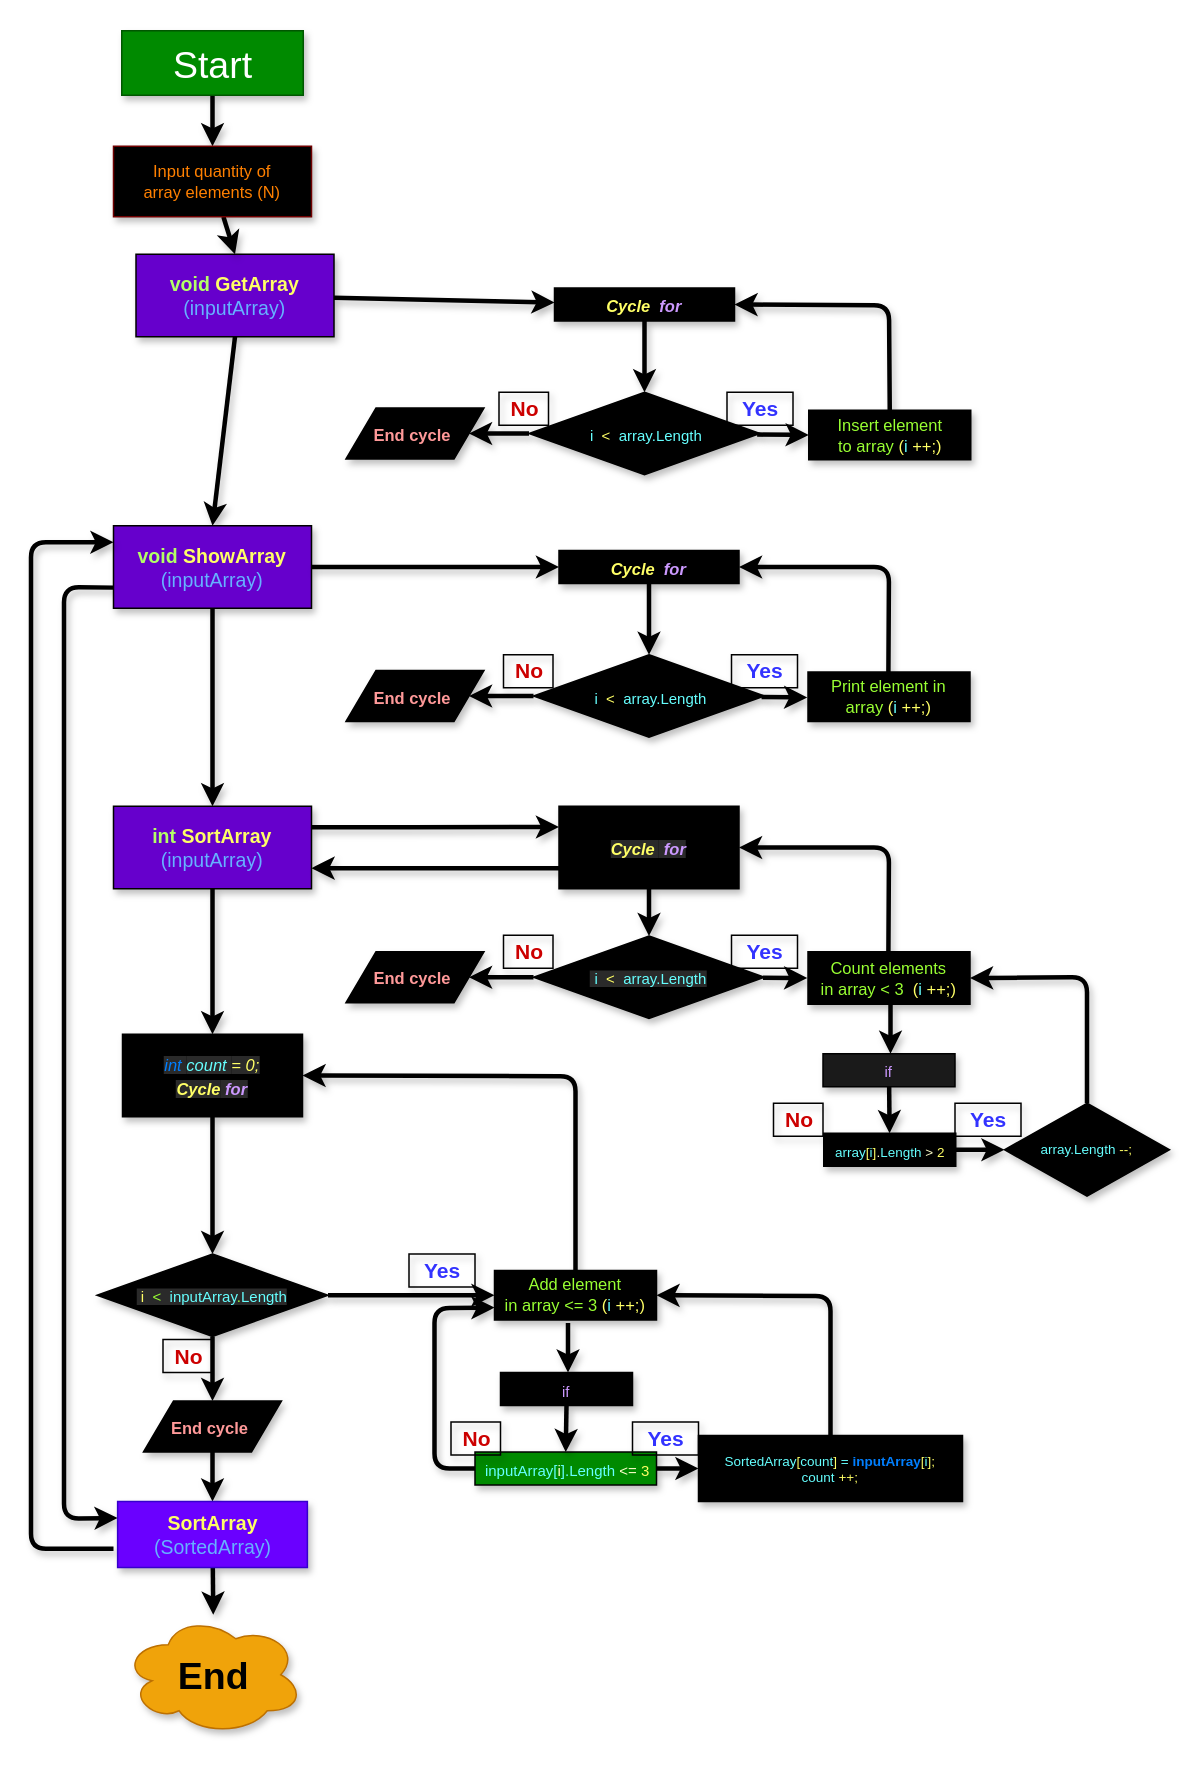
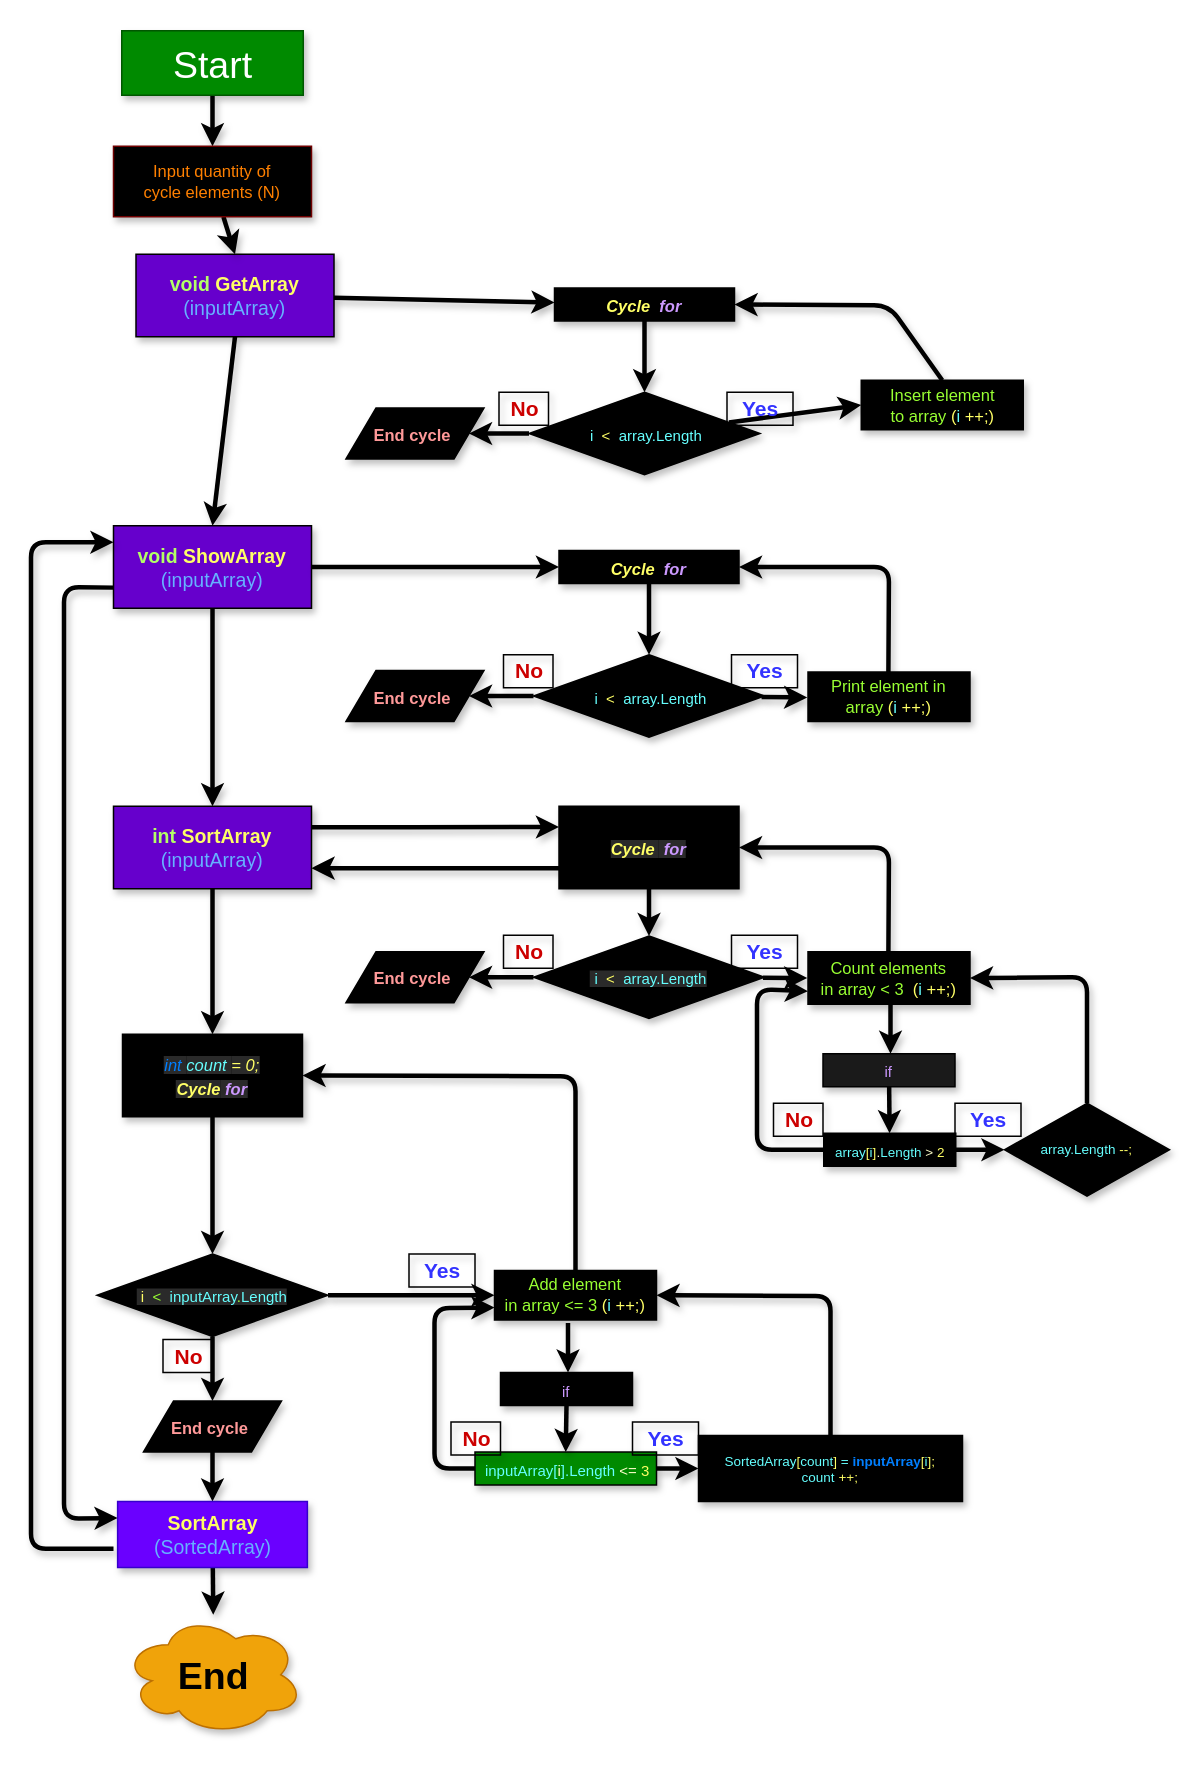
(212, 182) -> (212, 182)
(890, 435) -> (942, 405)
none -> (757, 1086)
